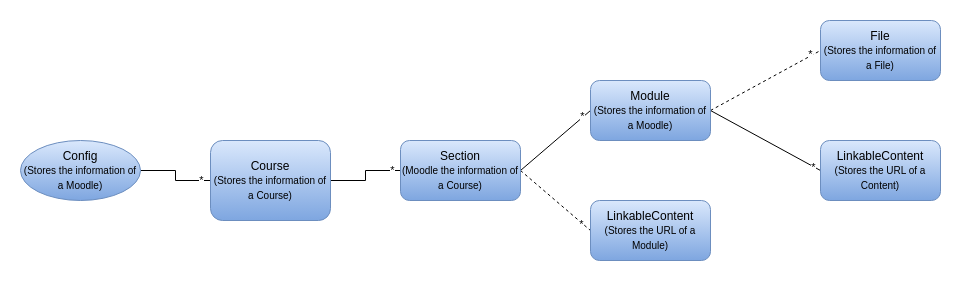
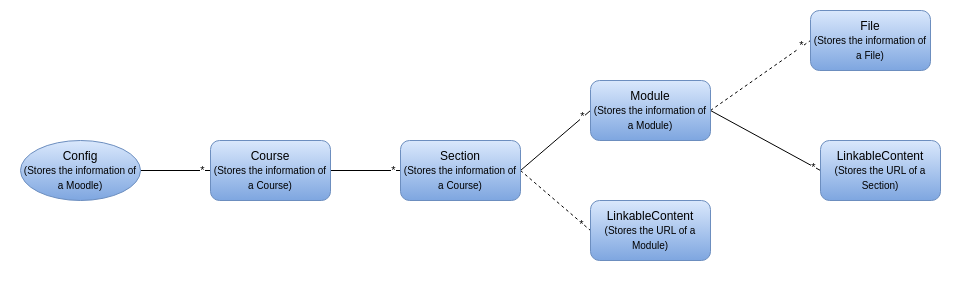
(881, 51) -> (871, 41)
(651, 111) -> (651, 111)
(461, 171) -> (461, 171)
(881, 171) -> (881, 171)
(271, 181) -> (271, 171)
